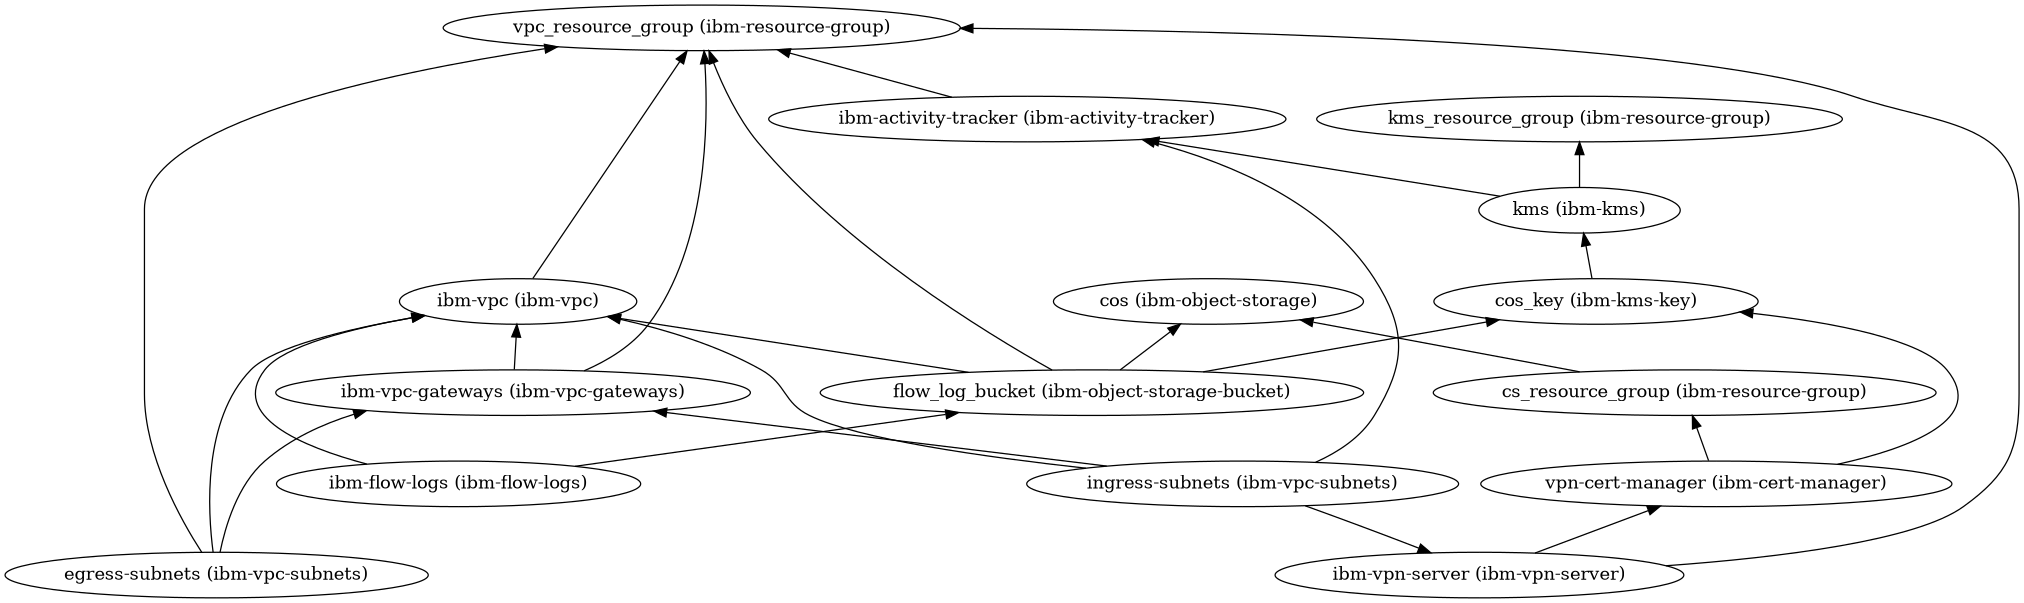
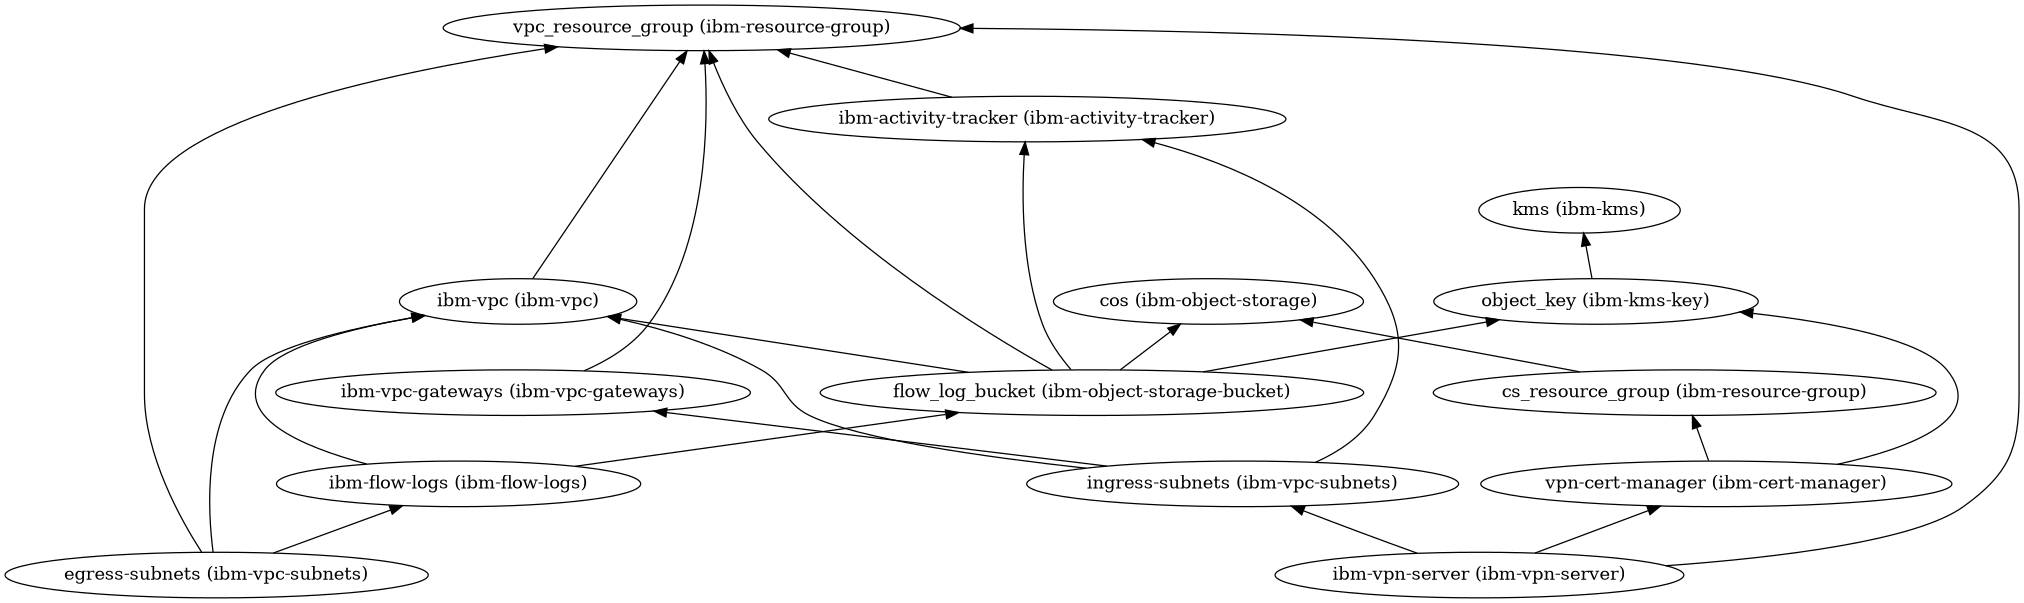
(1580, 119) -> none
(1329, 169) -> (1029, 267)
(1596, 301) -> (1596, 301)
(515, 353) -> none
(264, 462) -> (332, 532)
(1362, 527) -> (1360, 532)
